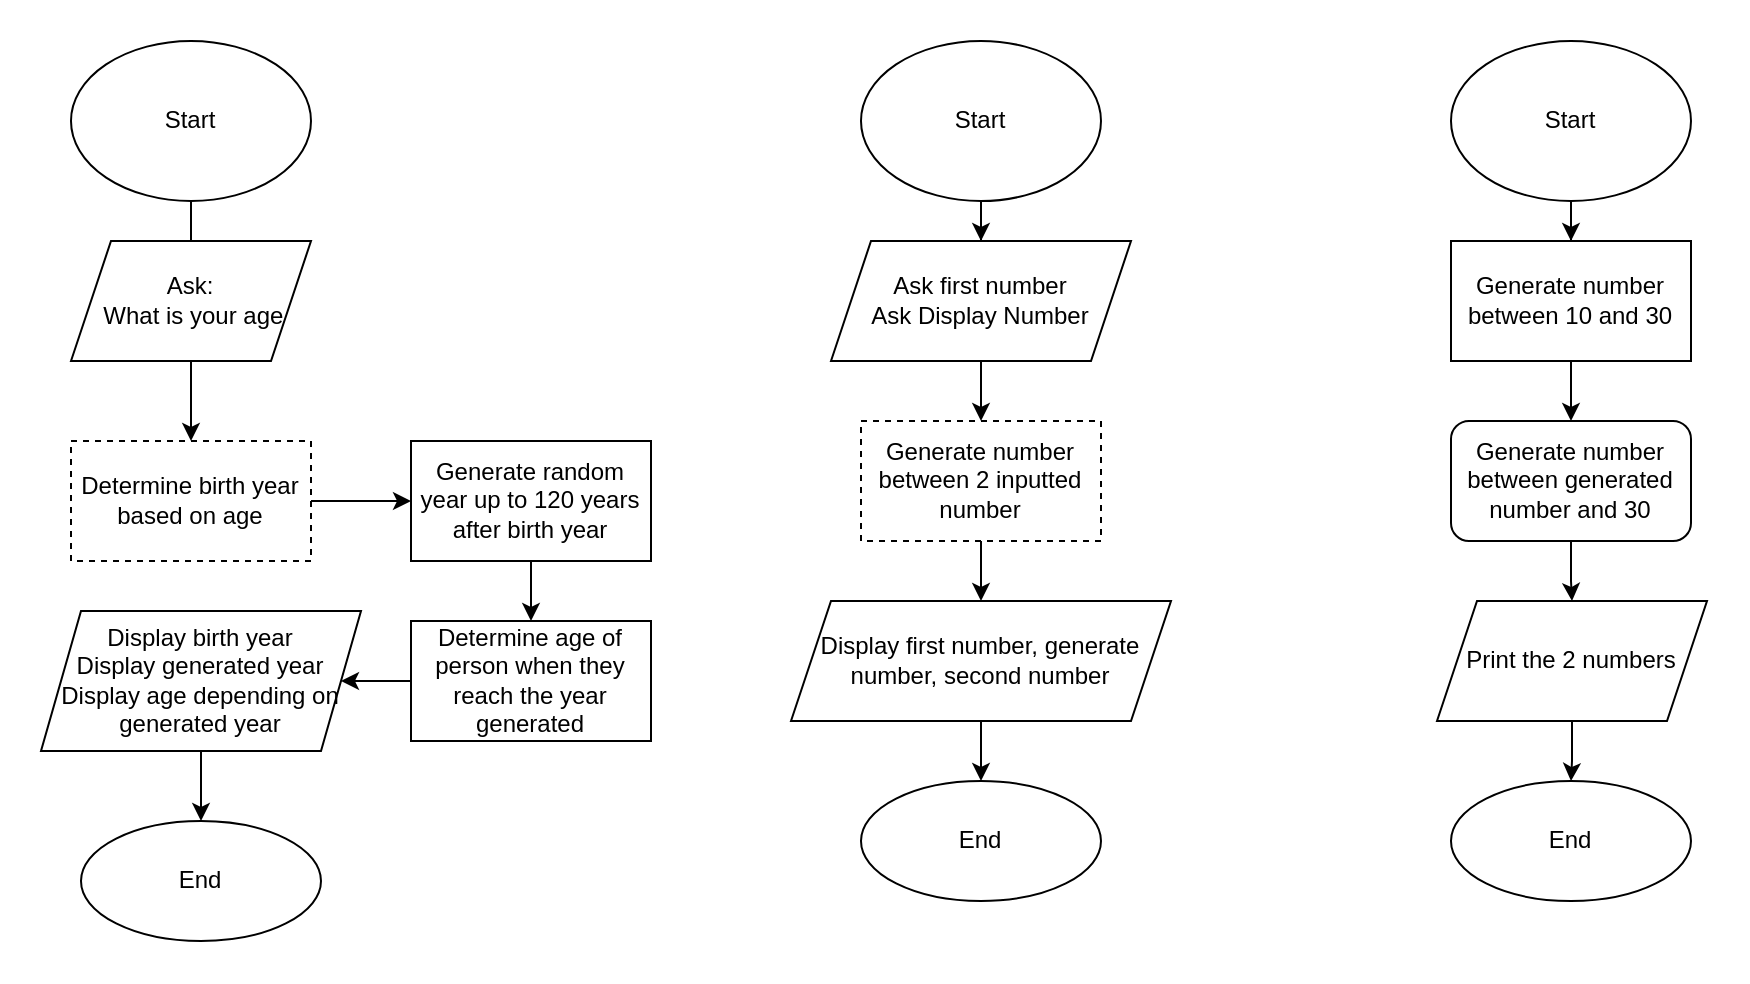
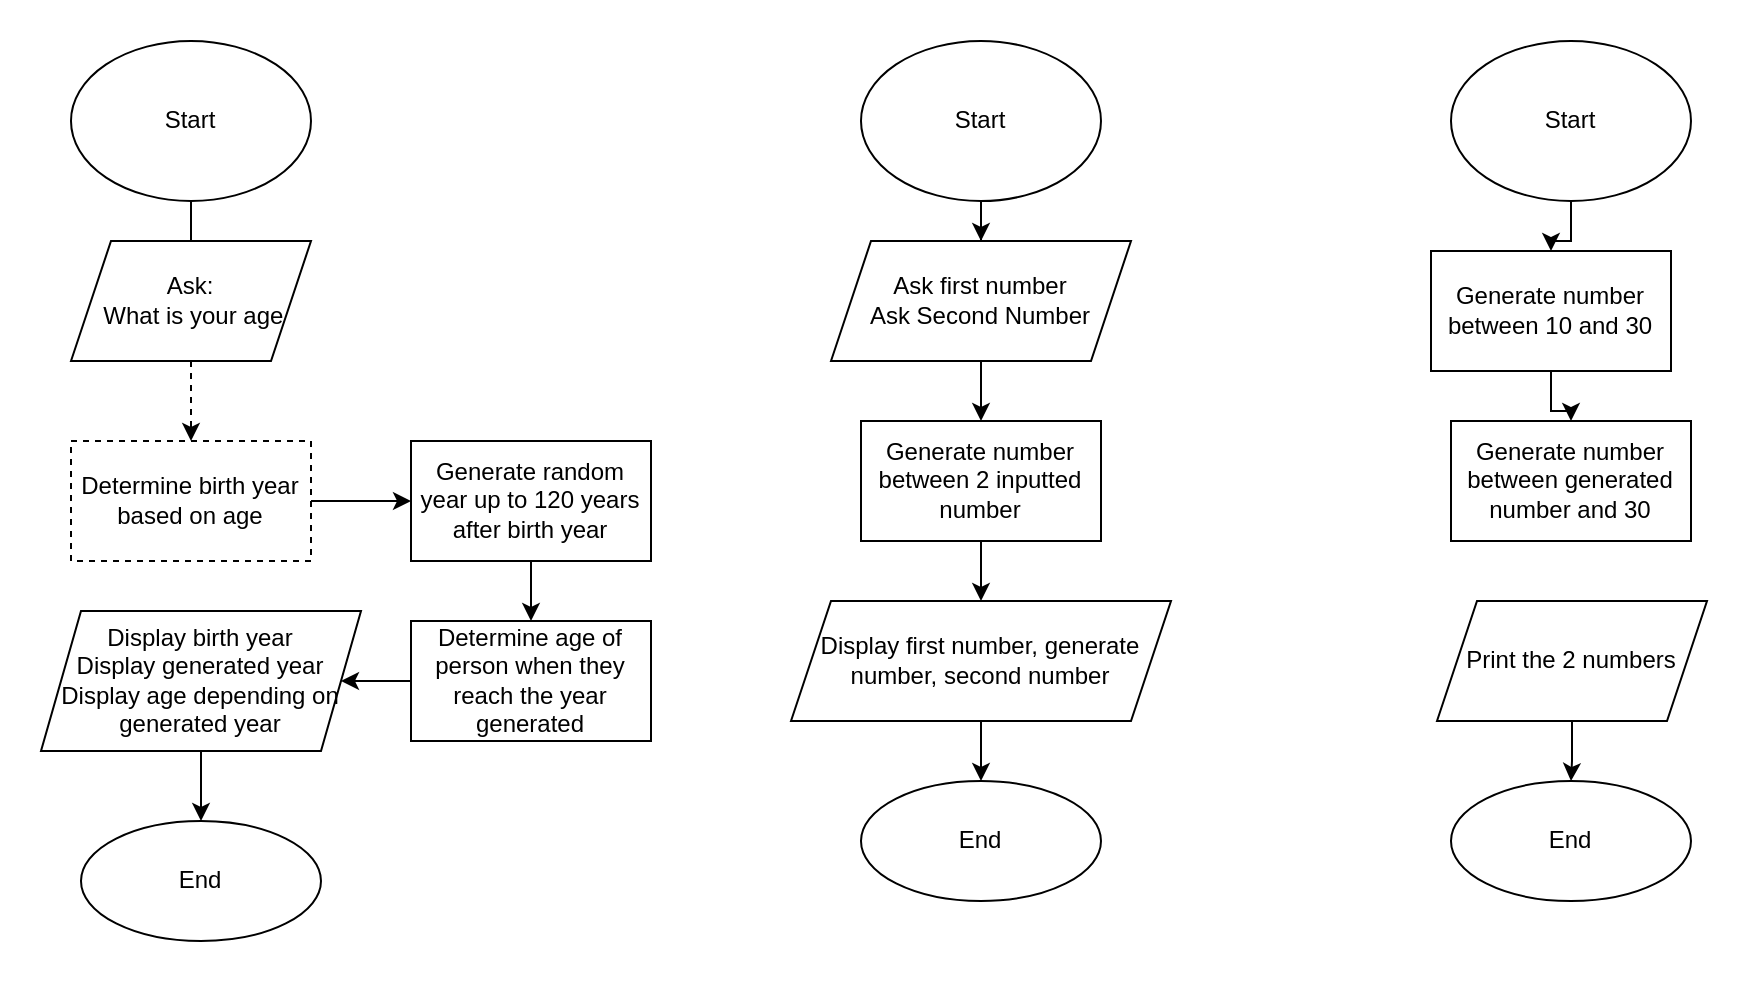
(981, 301) -> (981, 301)
(1571, 301) -> (1551, 311)
(191, 393) -> (191, 393)
(981, 481) -> (981, 481)
(1571, 481) -> (1571, 481)
(1571, 564) -> none
